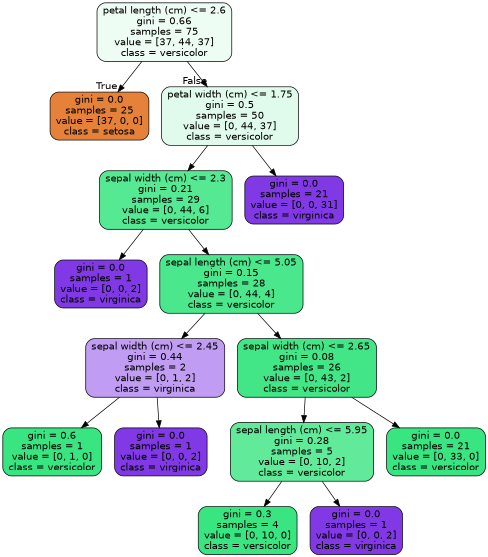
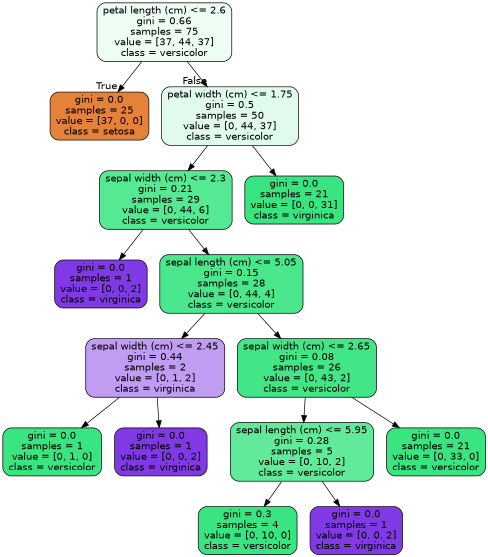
(294, 200) -> (294, 200)
(52, 452) -> (52, 452)
